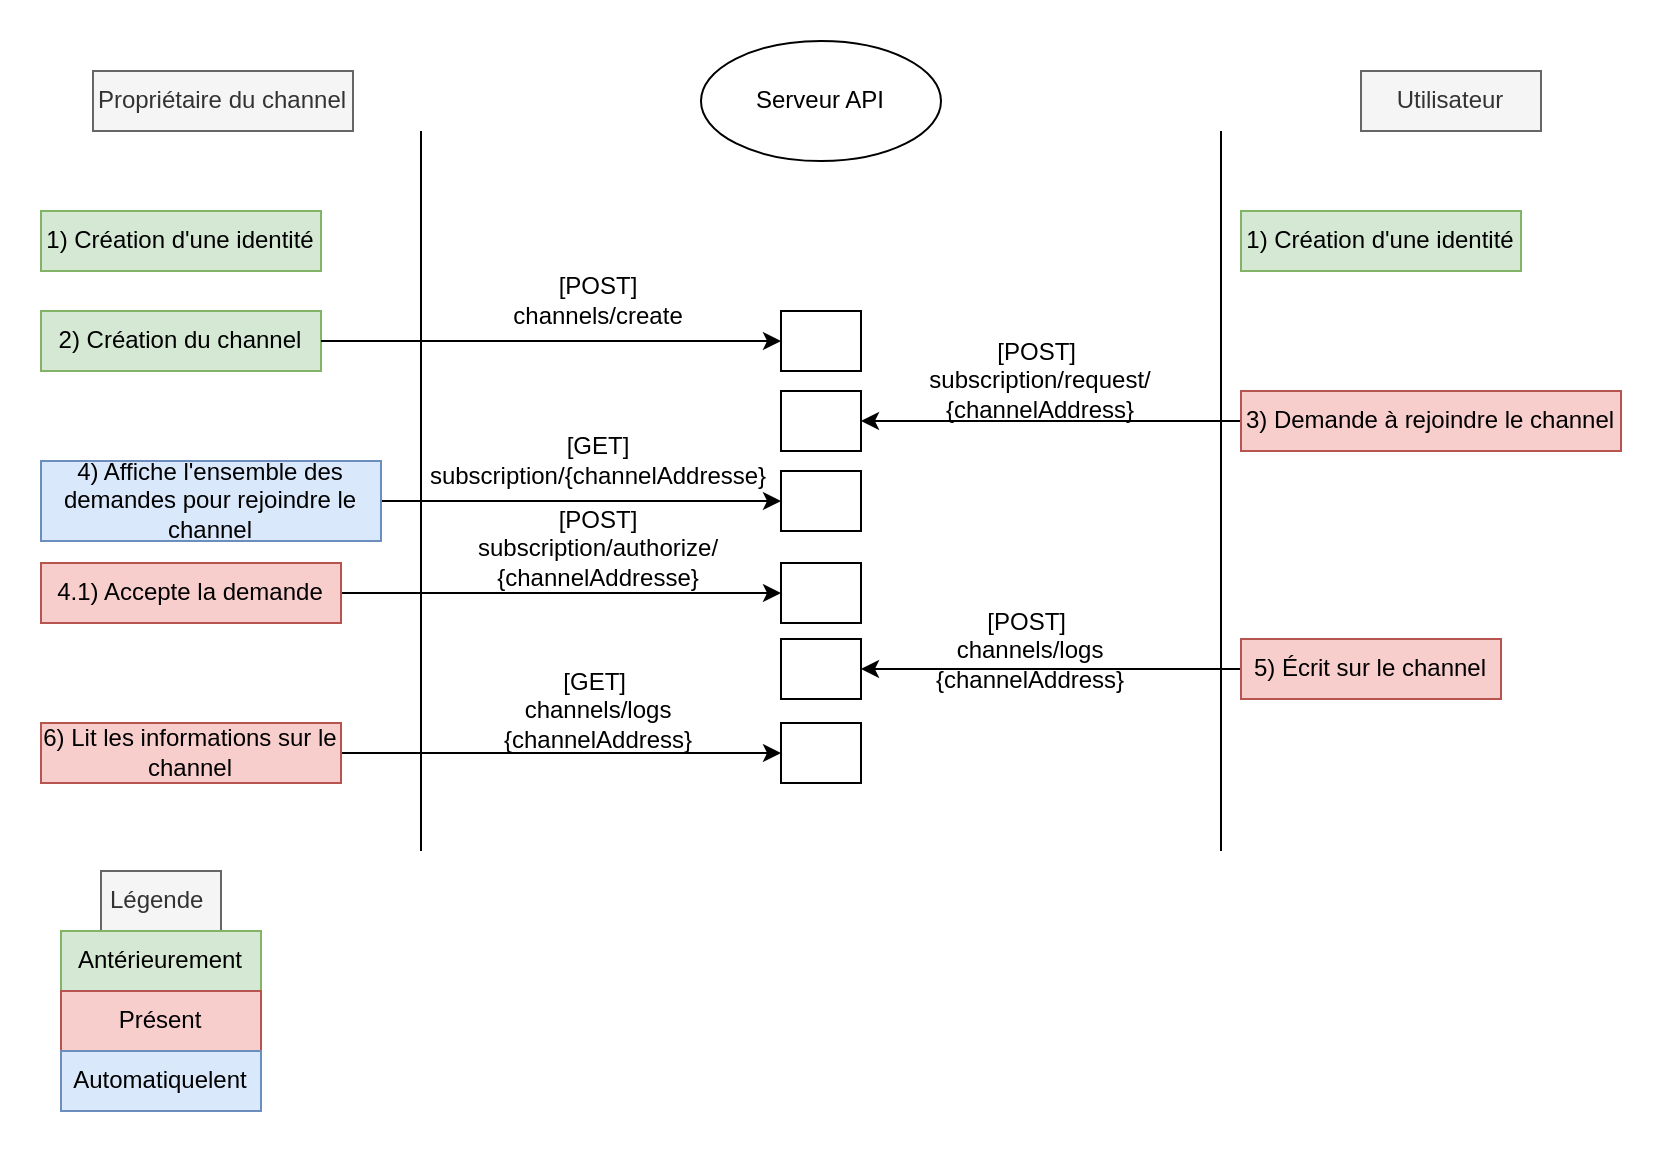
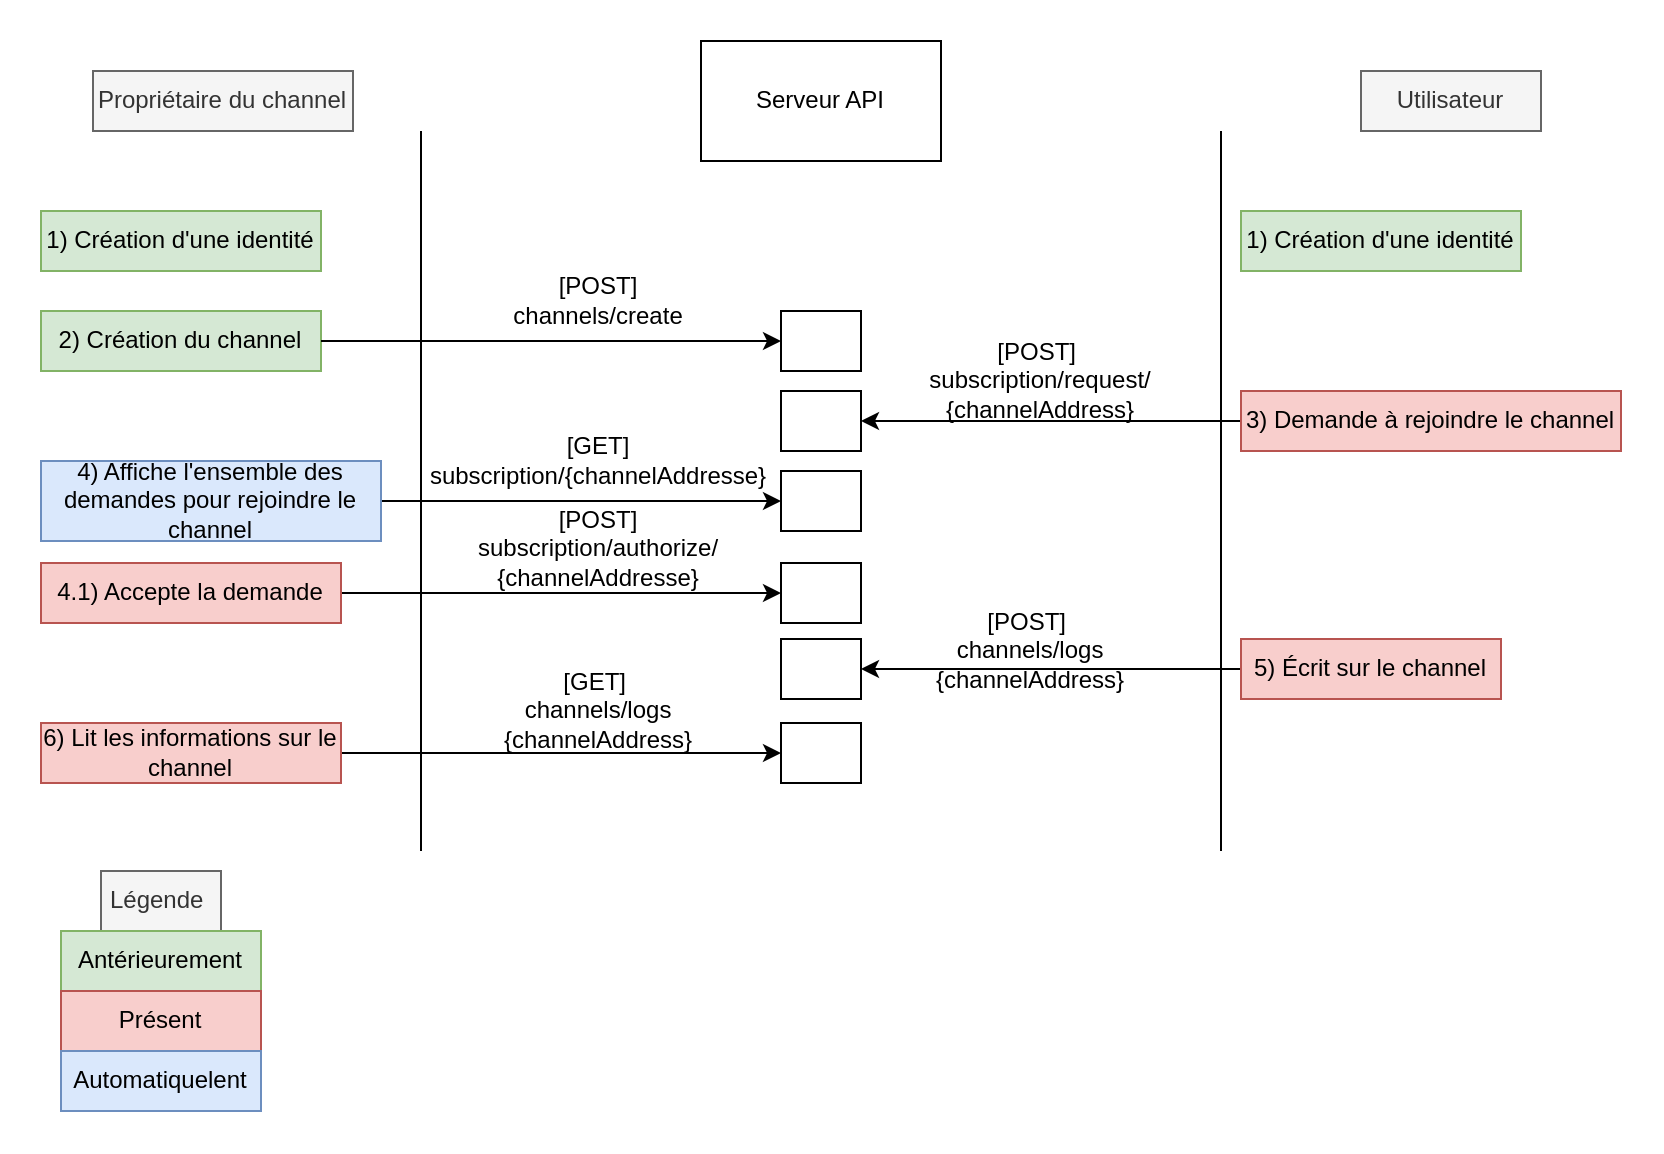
(821, 101) -> (821, 101)
